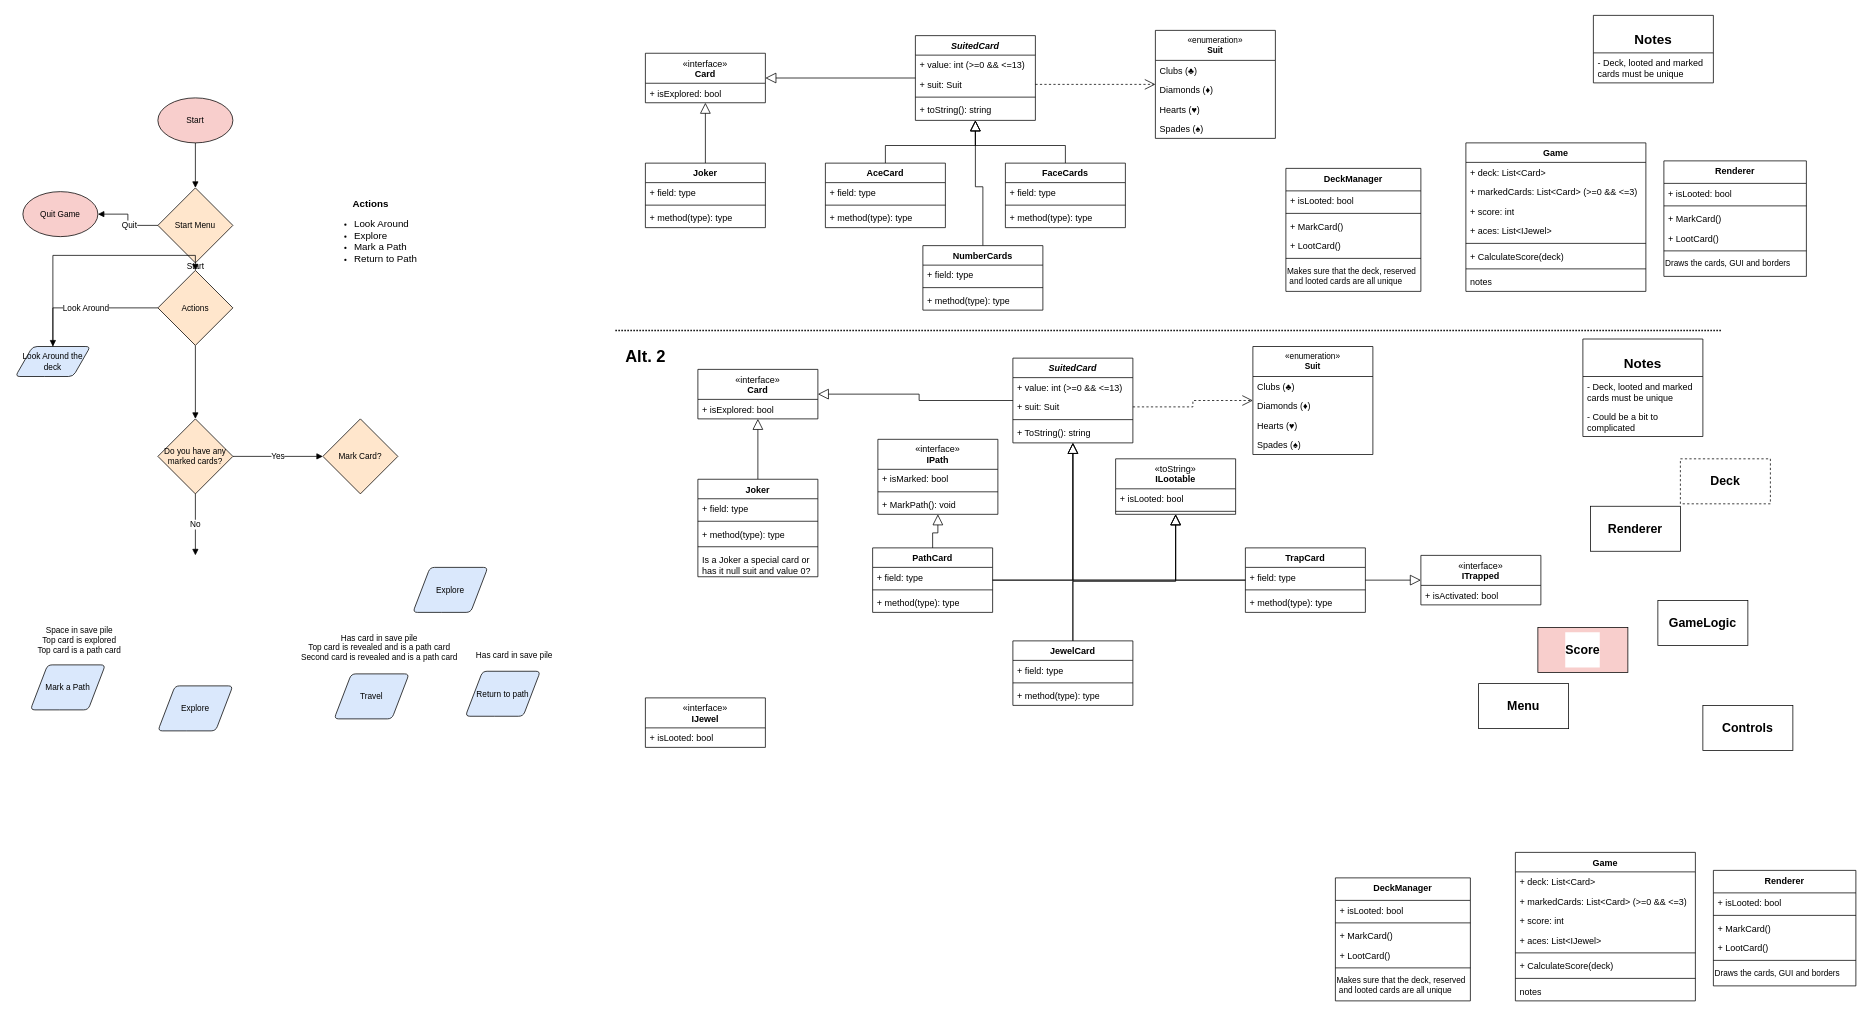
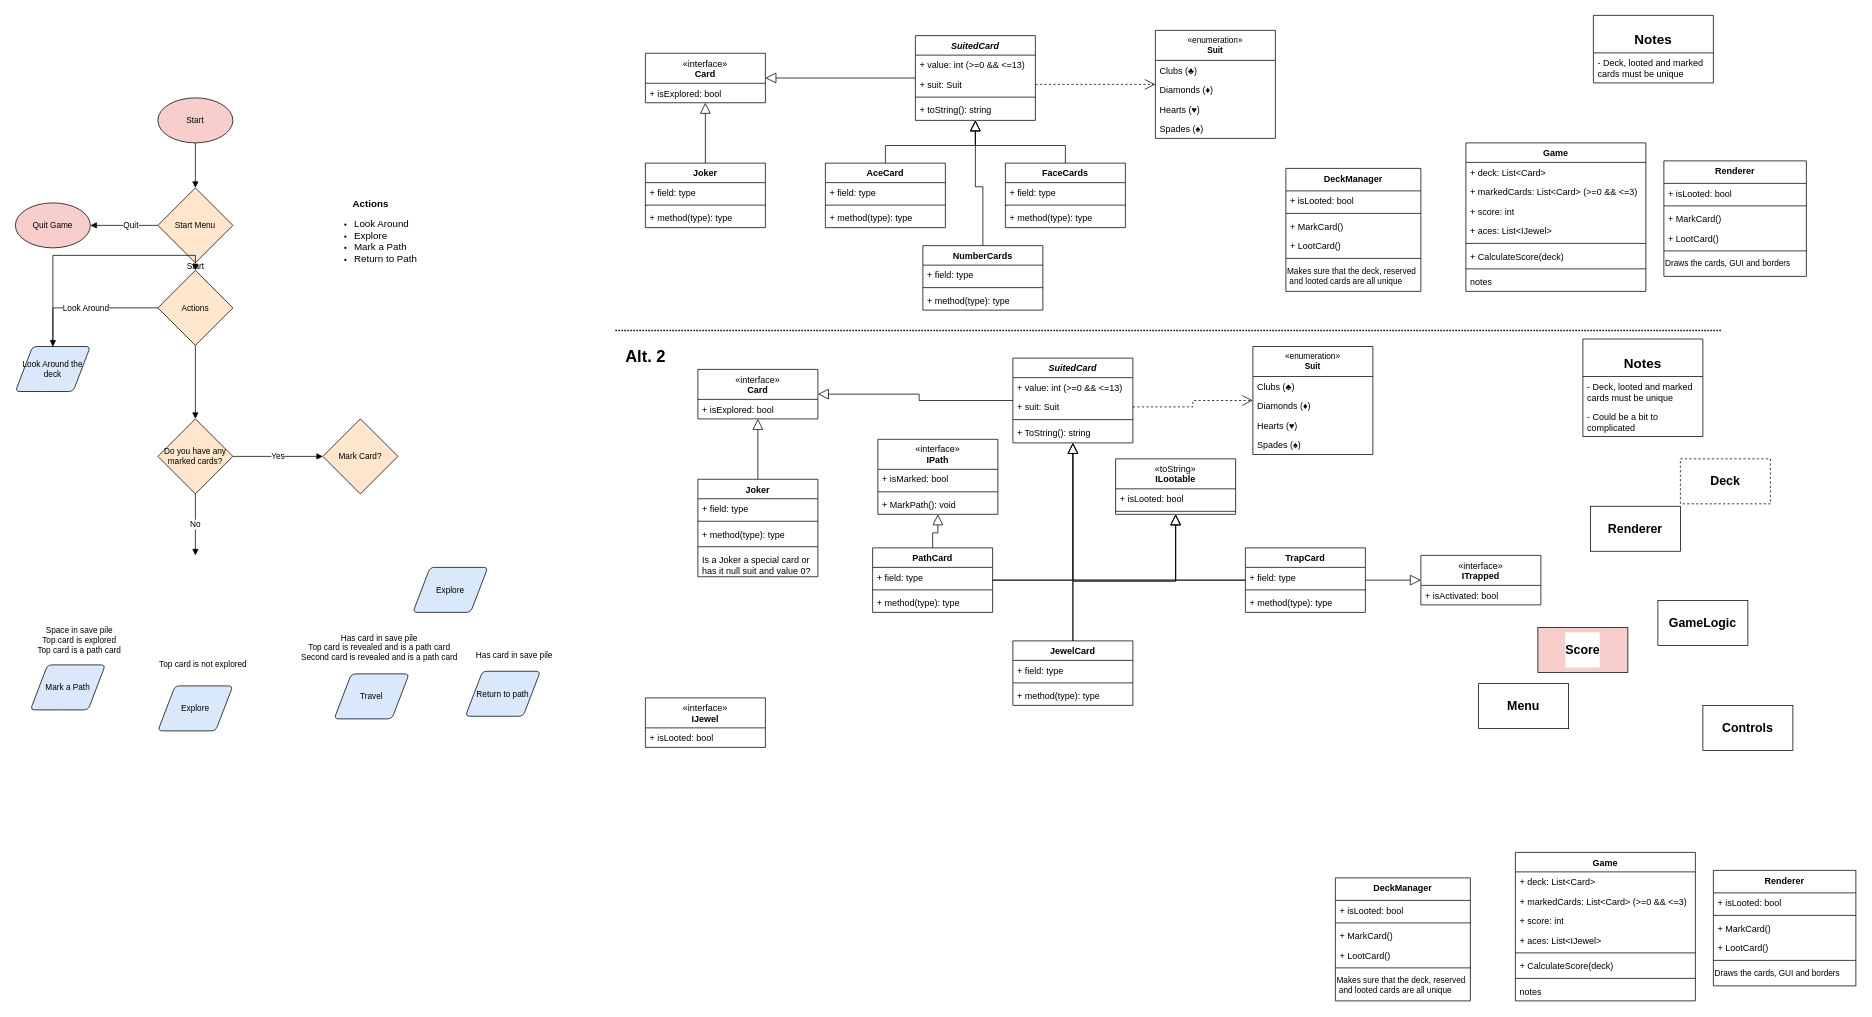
(60, 214) -> (53, 225)
(53, 362) -> (53, 369)
none -> (203, 664)
